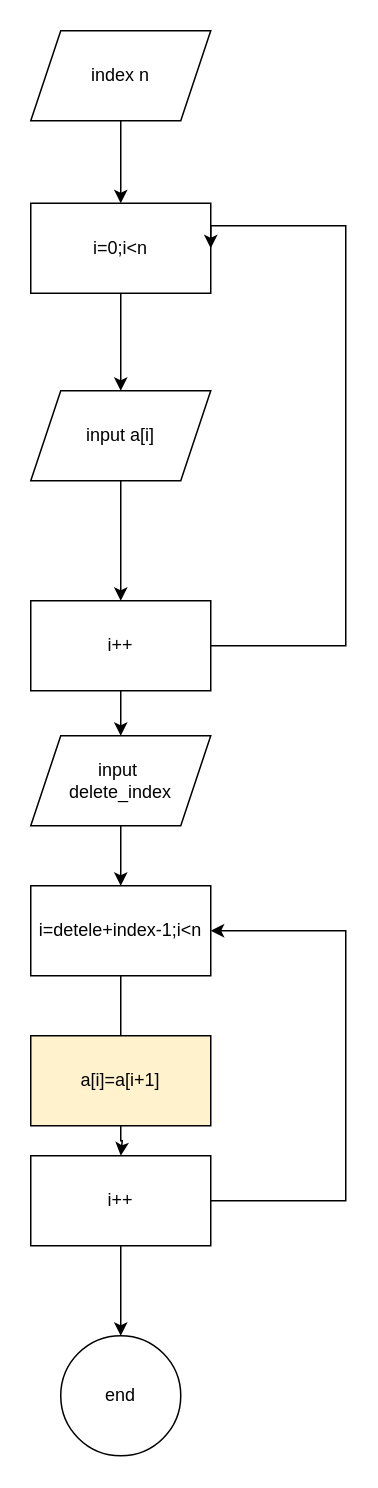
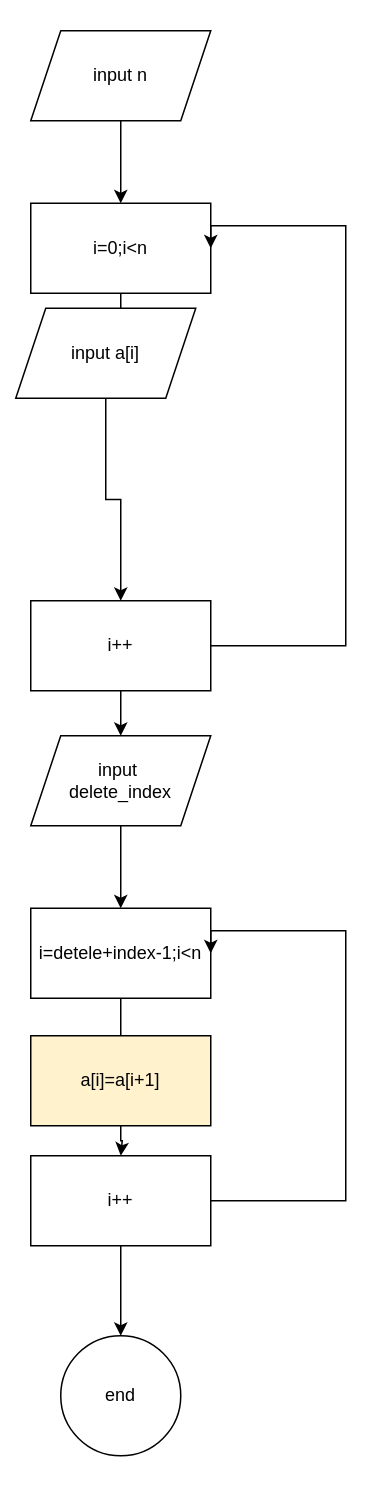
(121, 76) -> (121, 76)
(121, 436) -> (106, 353)
(121, 931) -> (121, 953)
